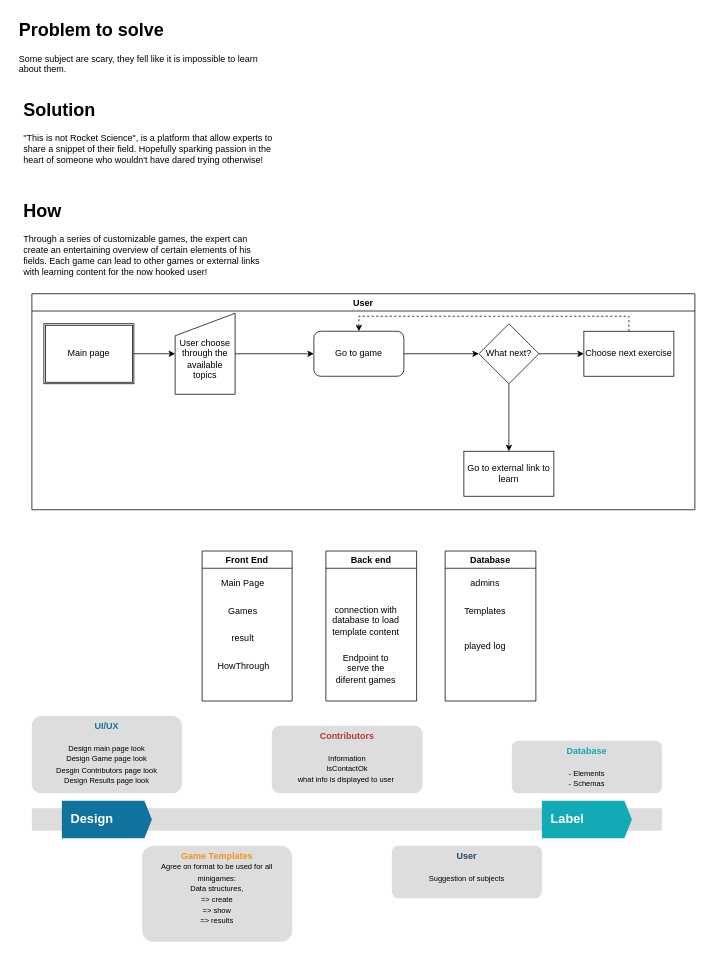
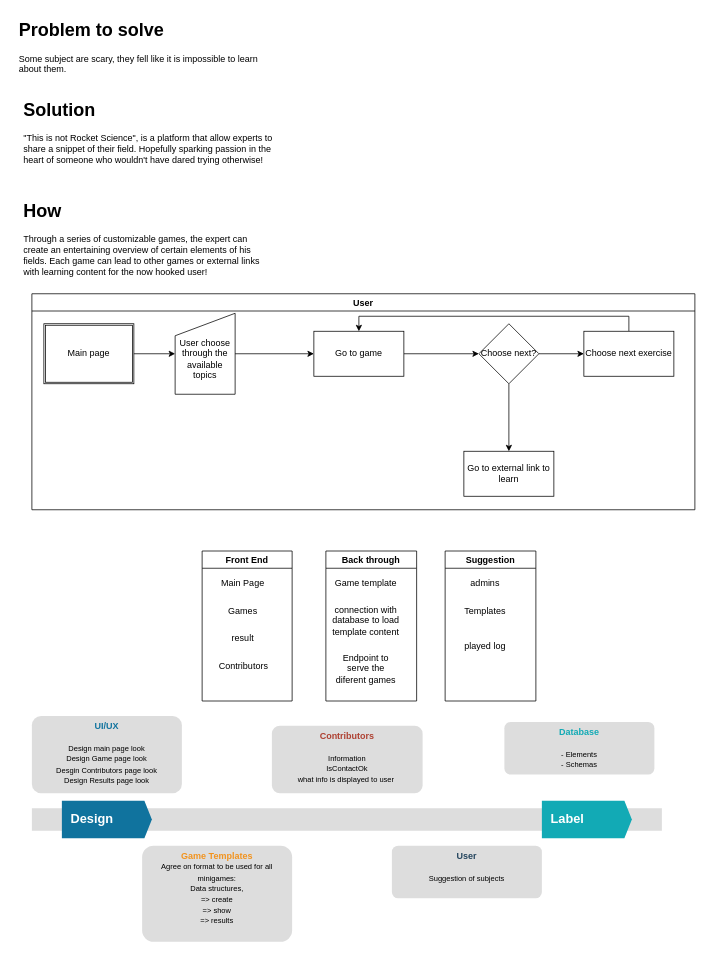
(497, 316) -> (497, 316)
(359, 354) -> (359, 354)
(509, 354) -> (509, 354)
(371, 560) -> (371, 560)
(490, 560) -> (490, 560)
none -> (366, 583)
(244, 666) -> (244, 666)
(587, 767) -> (579, 748)
